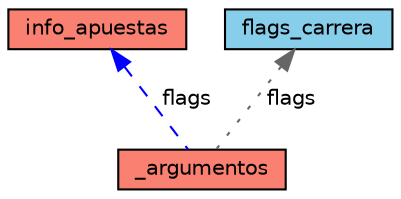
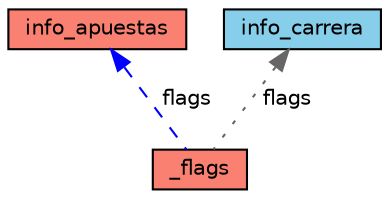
(309, 29) -> (302, 29)
(202, 170) -> (200, 170)
